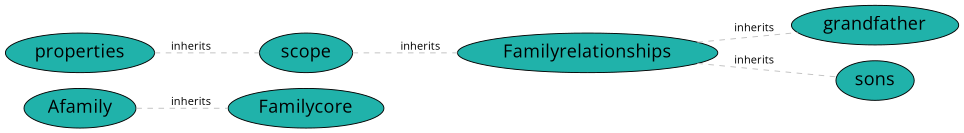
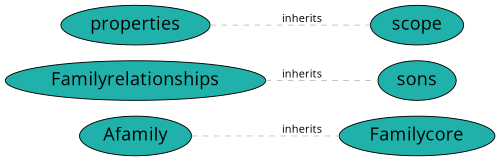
(875, 25) -> none
(405, 53) -> none
